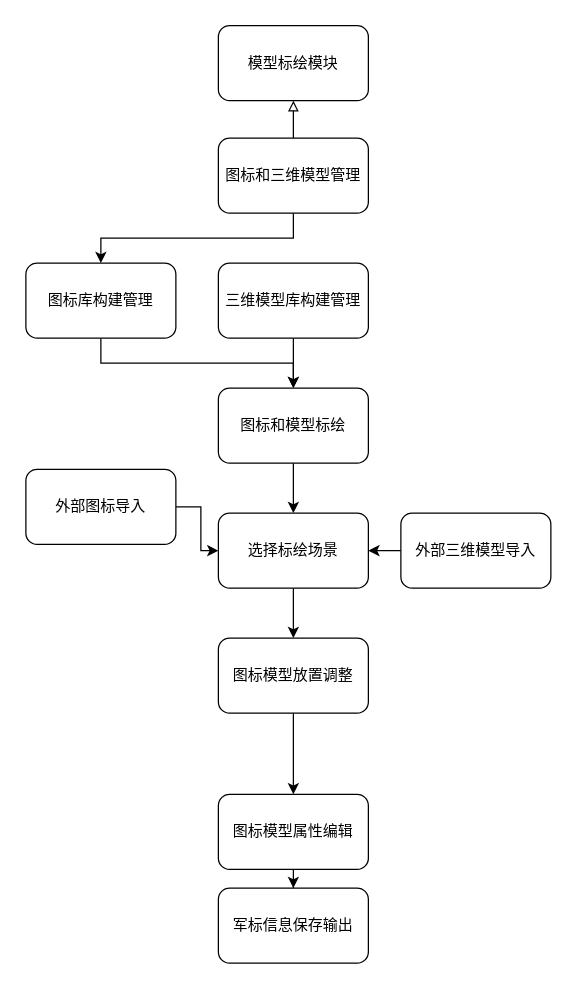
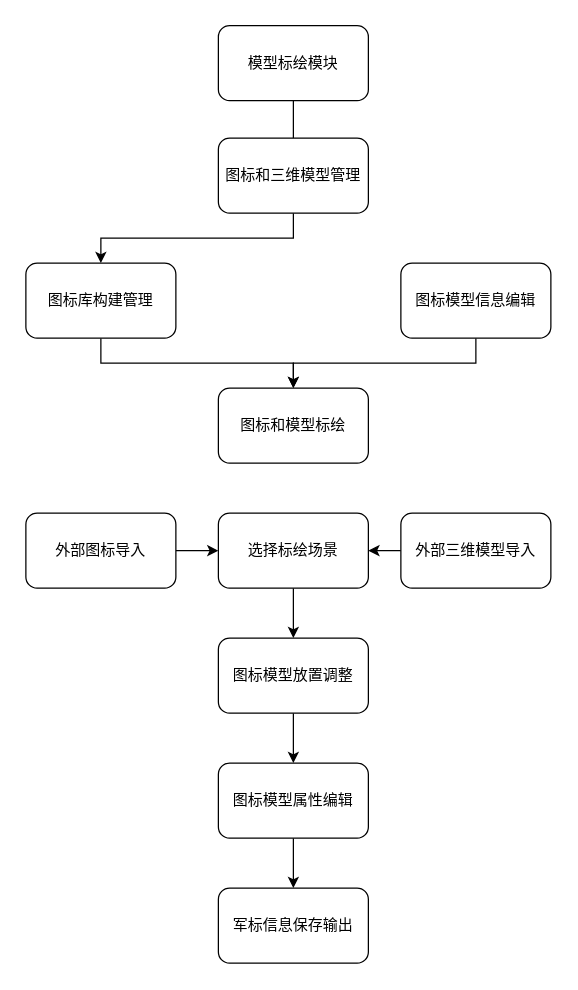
(293, 112) -> (293, 107)
(293, 301) -> none
none -> (476, 301)
(293, 349) -> none
none -> (398, 363)
(293, 484) -> none
(101, 507) -> (101, 551)
(293, 832) -> (293, 801)
